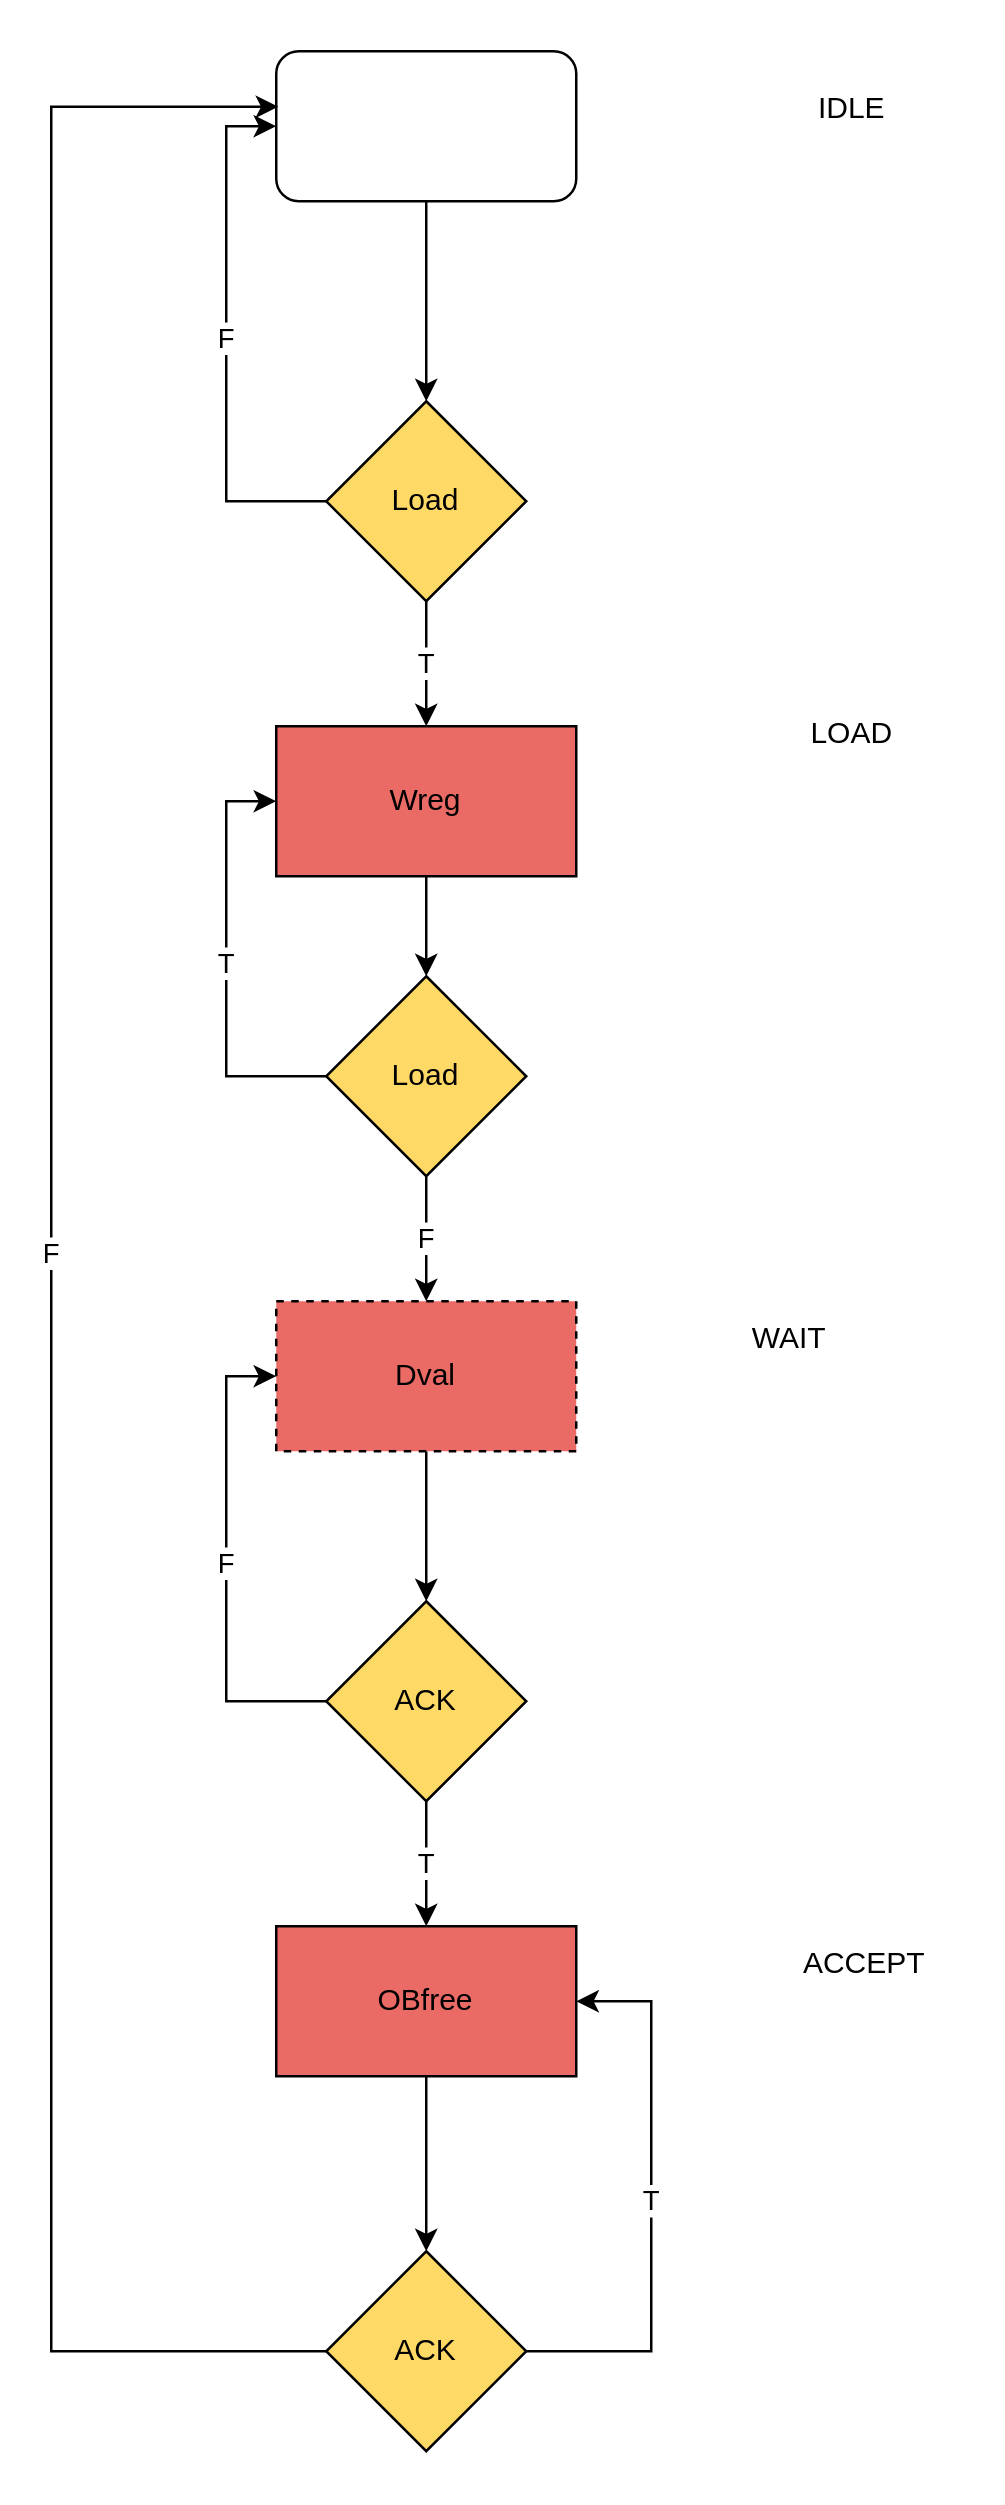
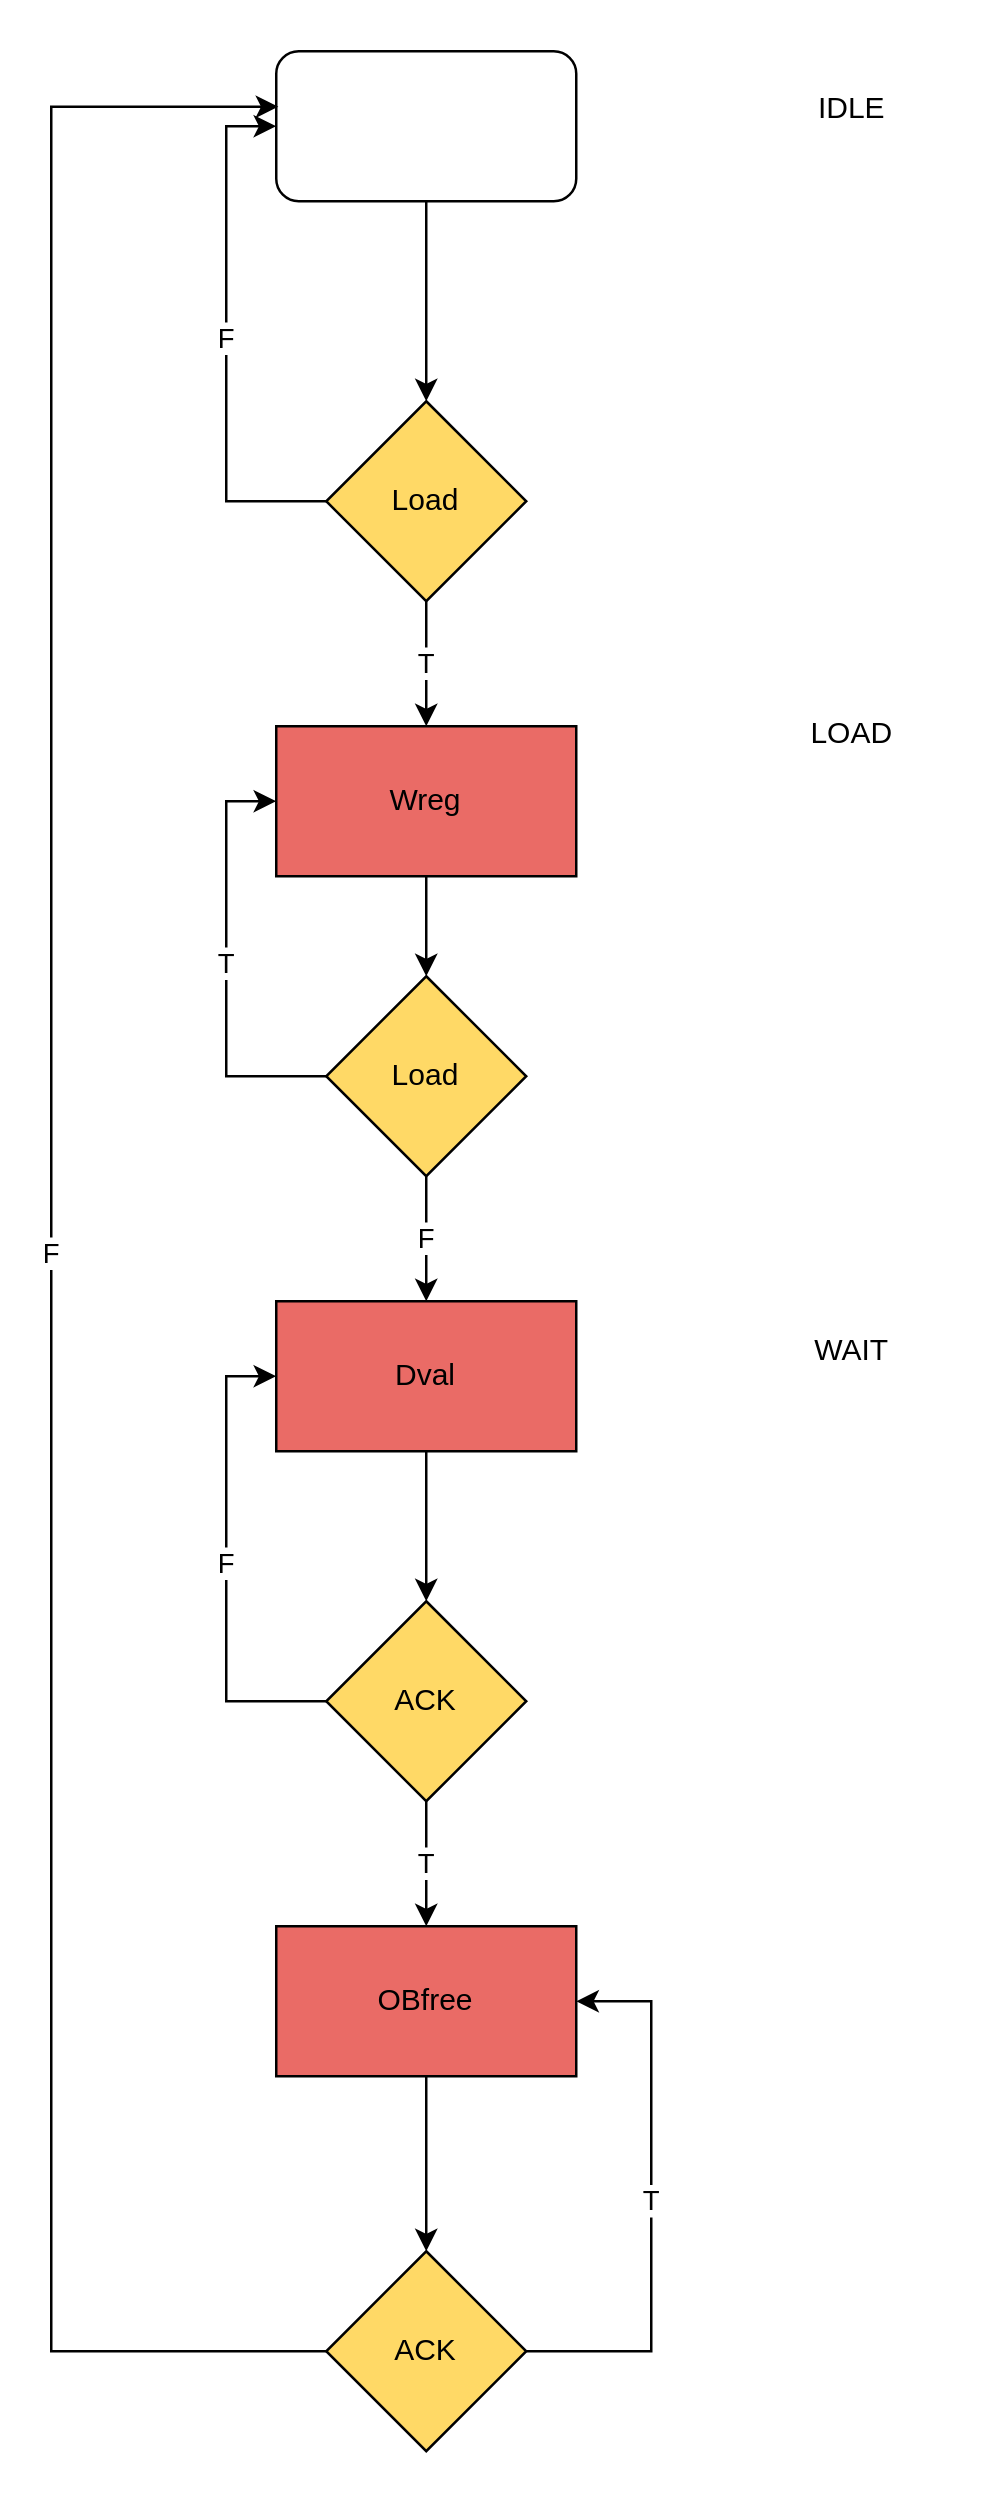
(789, 1339) -> (851, 1351)
(426, 1376) -> (426, 1376)
(864, 1964) -> none
